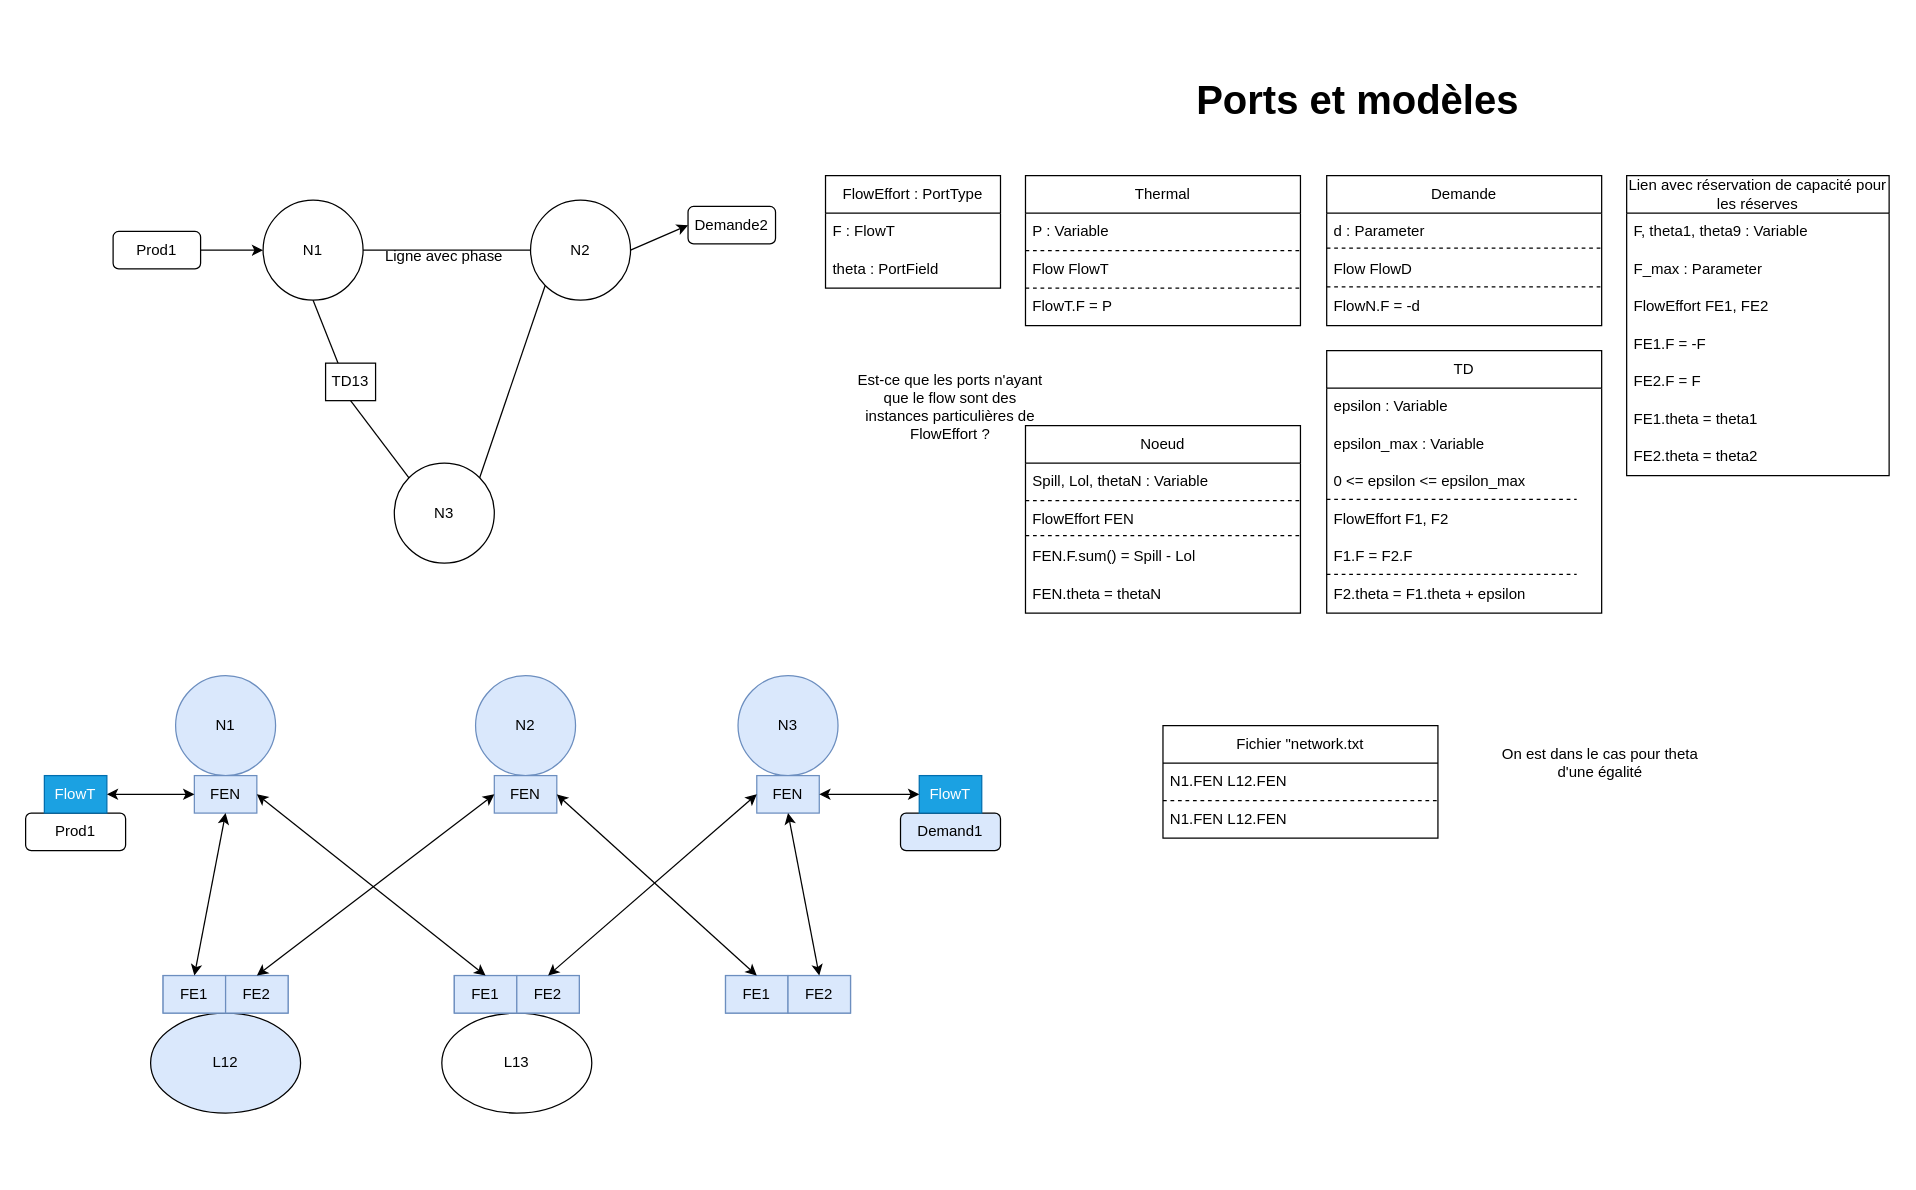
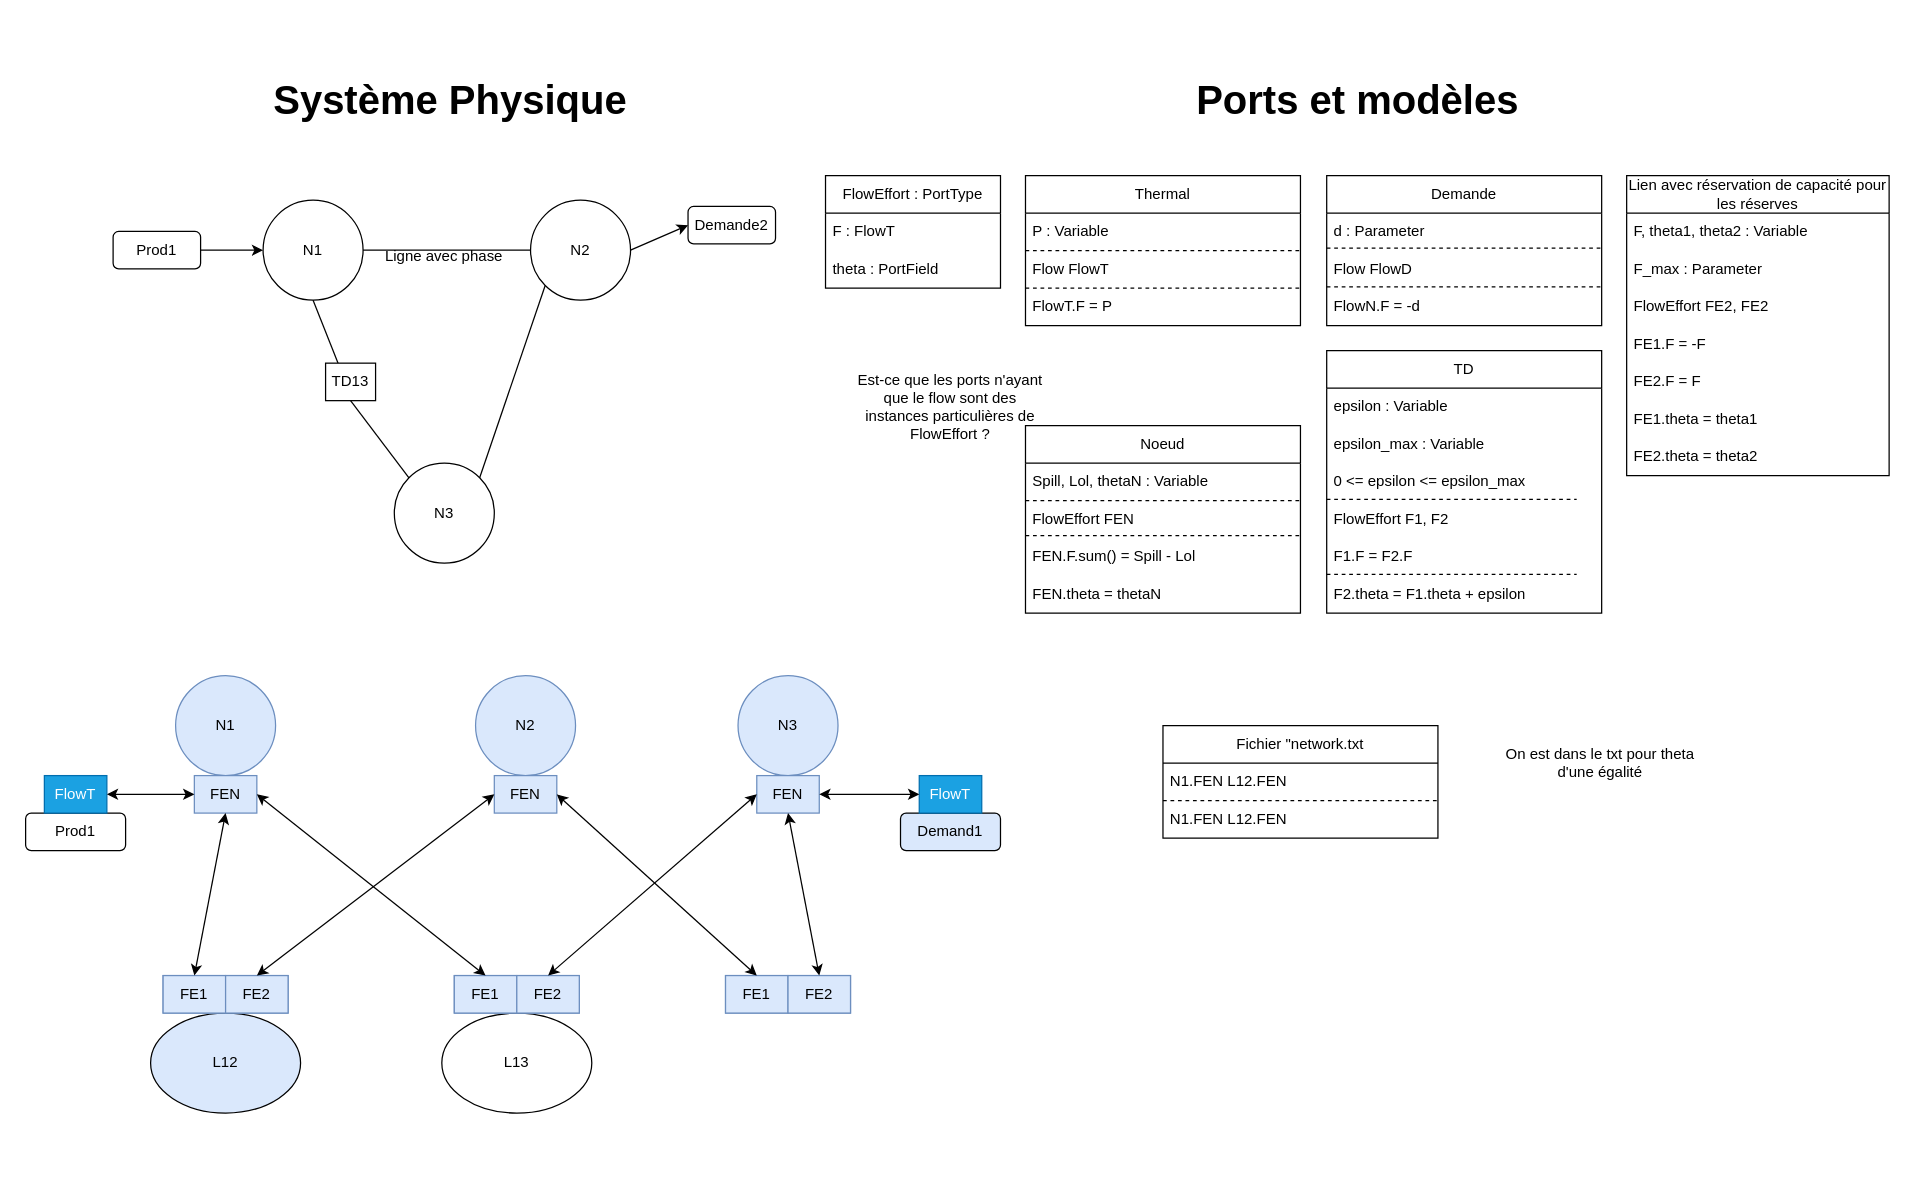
none -> (451, 101)
(1734, 232) -> (1734, 232)
(1706, 307) -> (1706, 307)
(1601, 763) -> (1601, 763)
